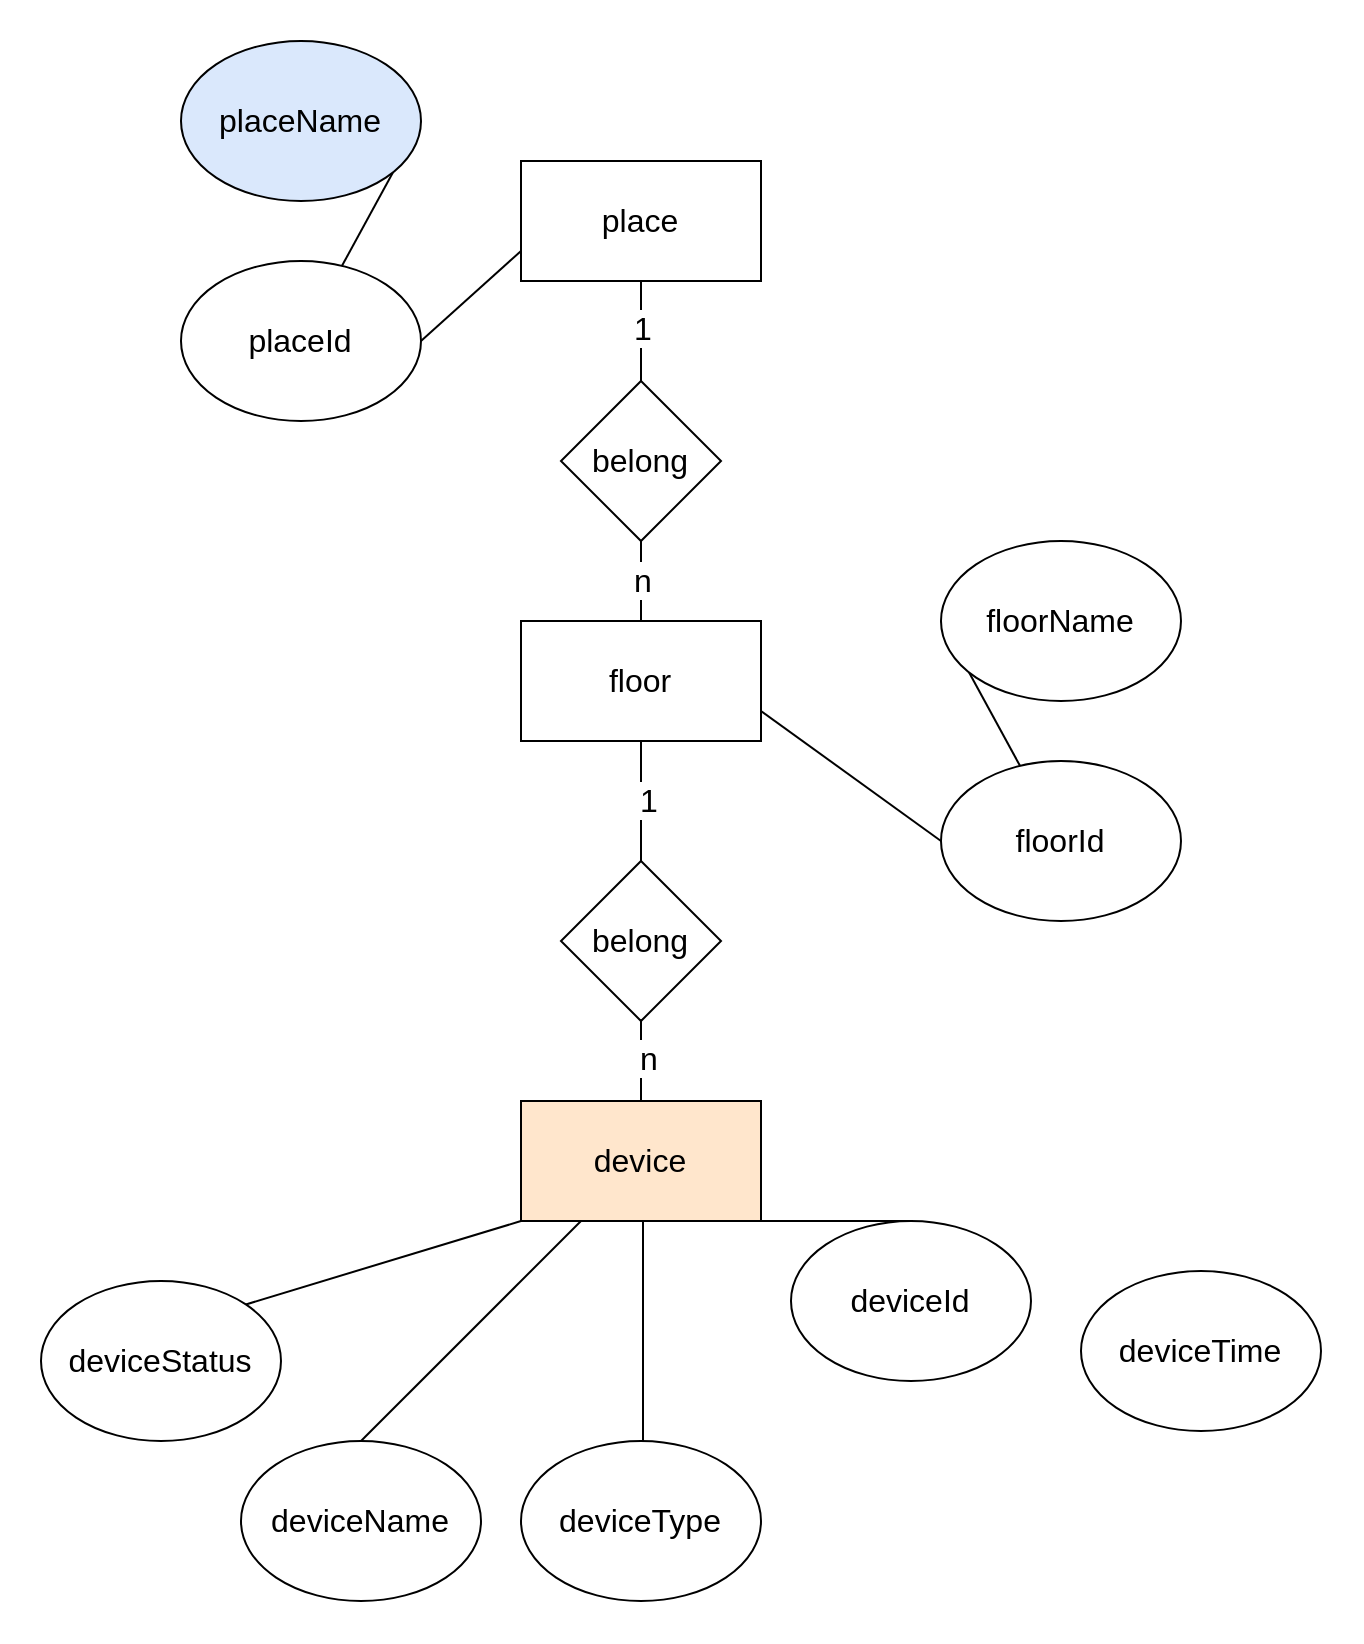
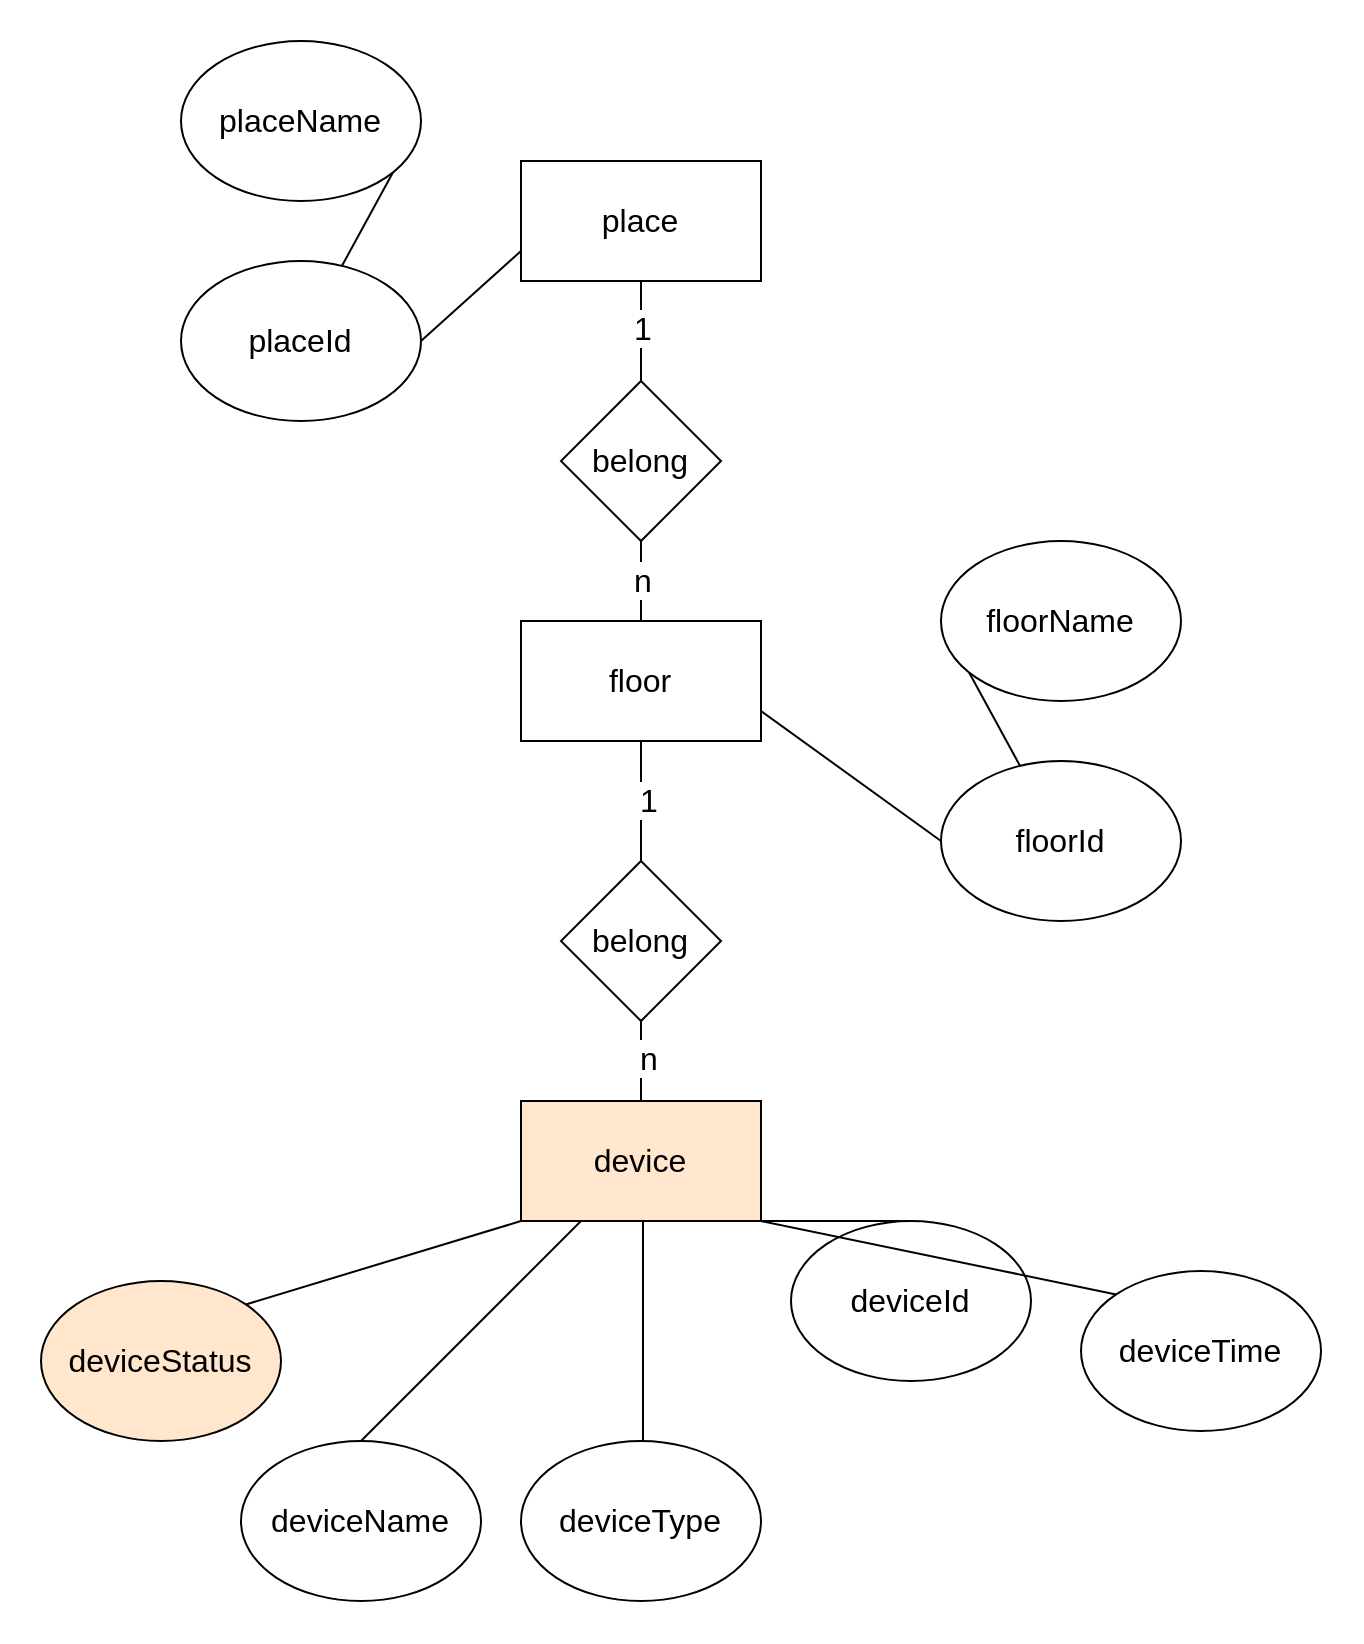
(301, 121) -> (301, 121)
none -> (944, 1259)
(161, 1361) -> (161, 1361)
